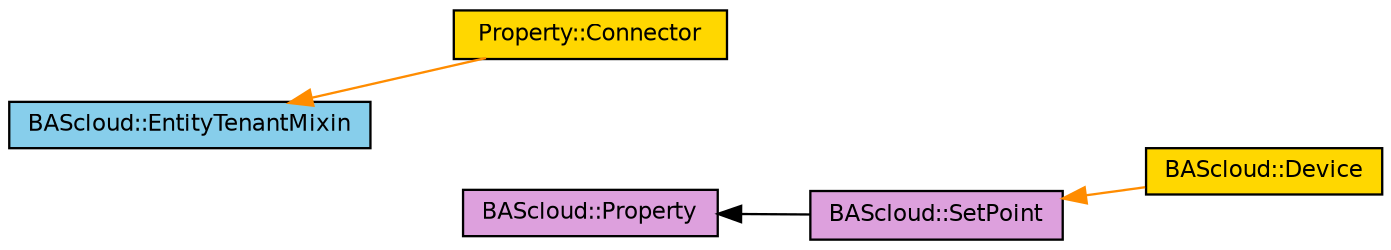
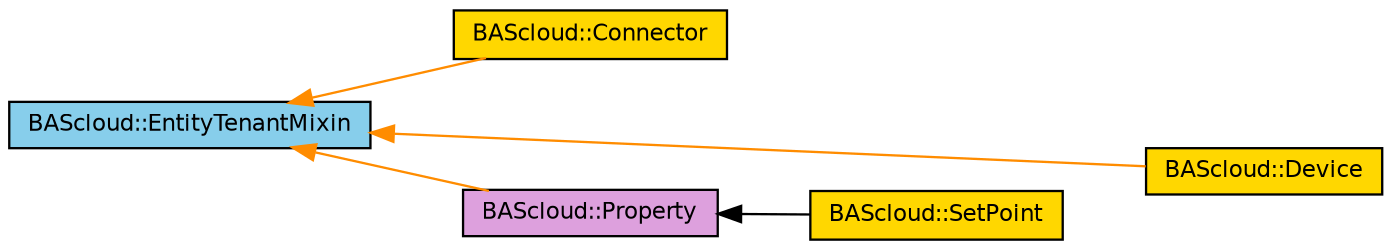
(590, 35) -> (590, 35)
none -> (402, 172)
(1116, 191) -> (770, 150)
(937, 215) -> (937, 215)
